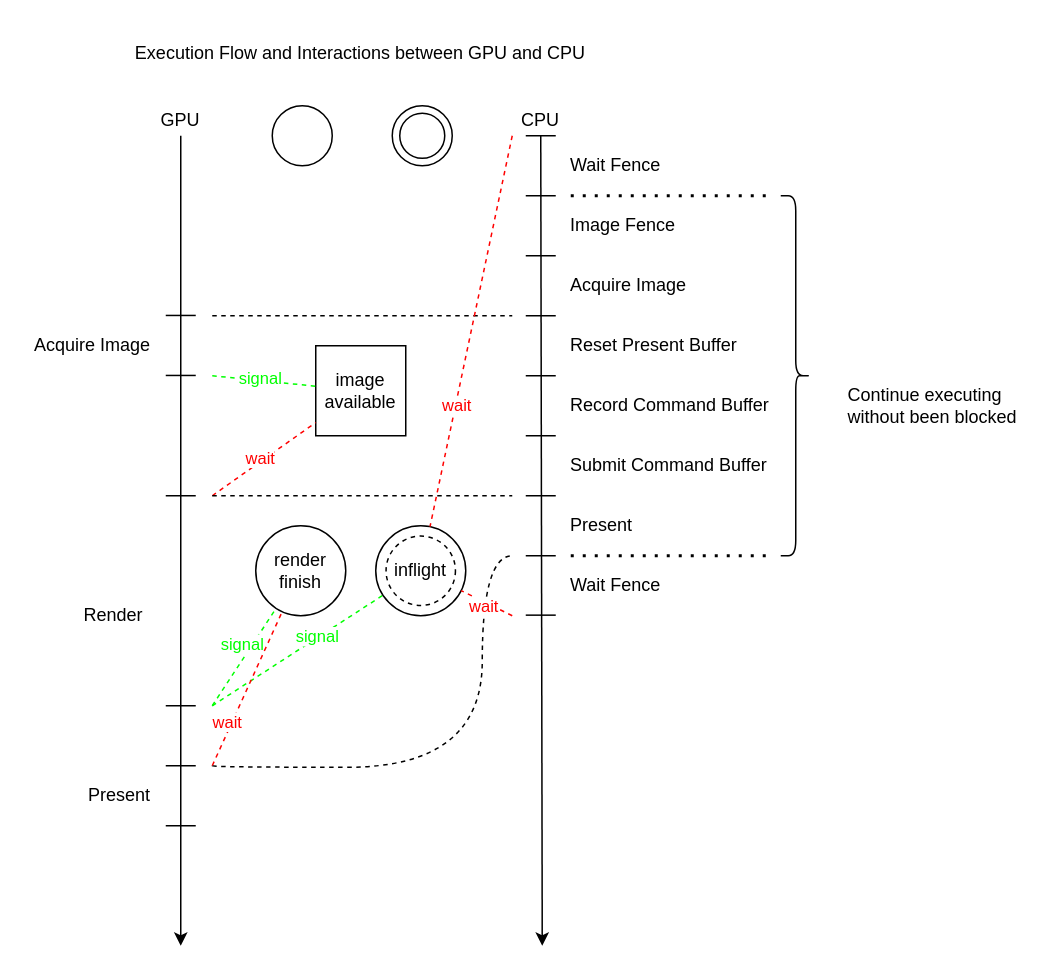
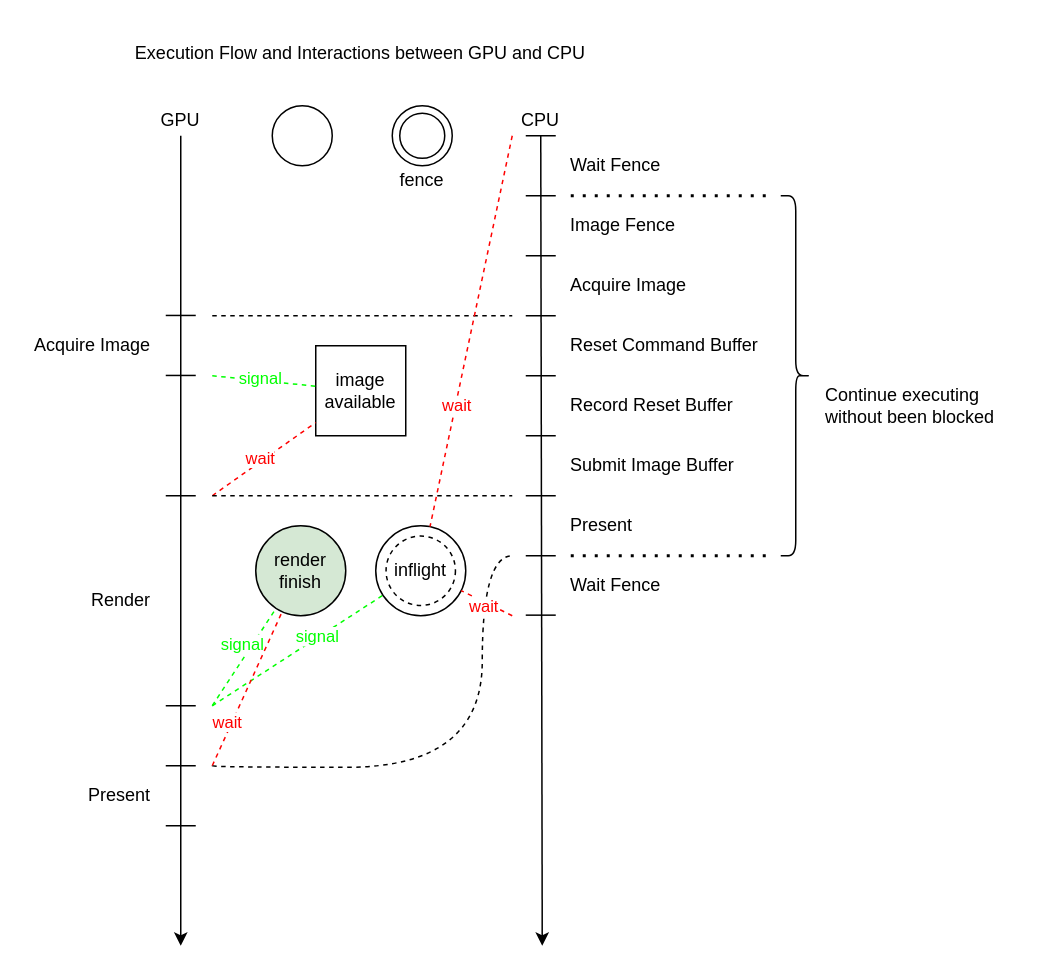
none -> (422, 181)
(667, 346) -> (667, 346)
(672, 406) -> (662, 406)
(931, 406) -> (908, 406)
(670, 466) -> (659, 466)
(301, 571) -> (301, 571)
(91, 616) -> (98, 601)
